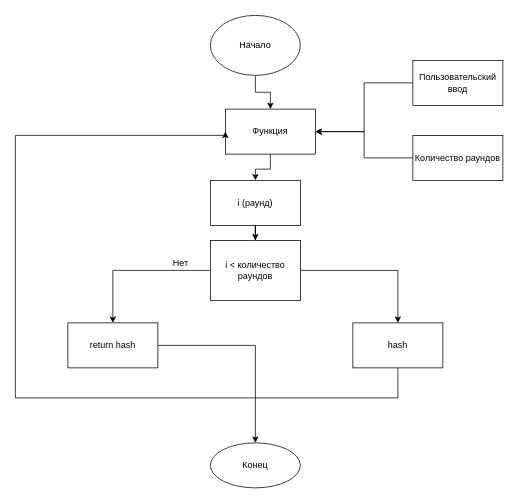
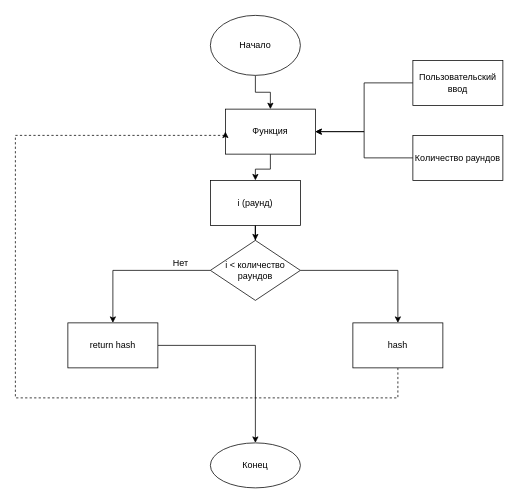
(255, 270) -> (255, 270)
(15, 369) -> (15, 369)
